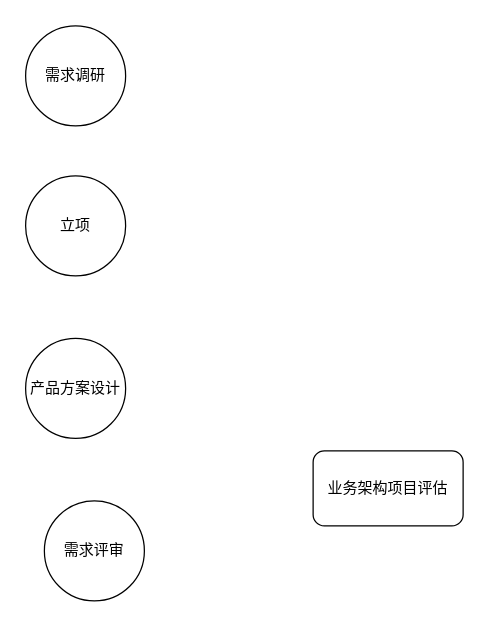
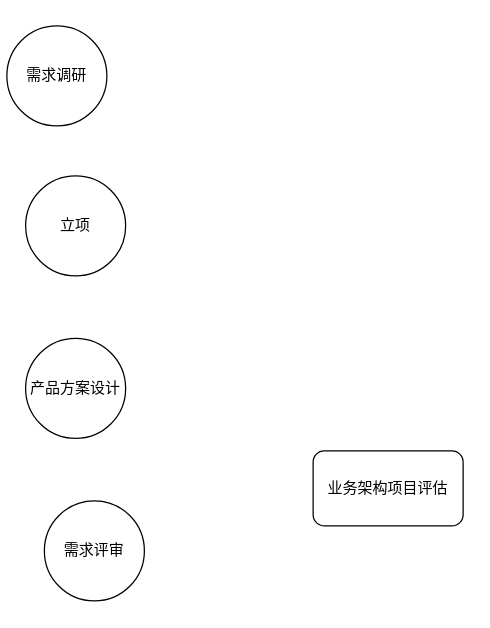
(76, 76) -> (57, 76)
